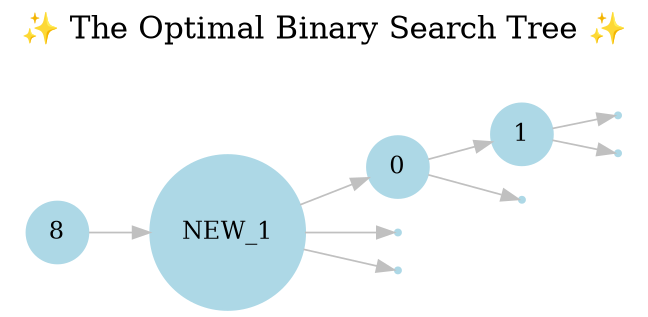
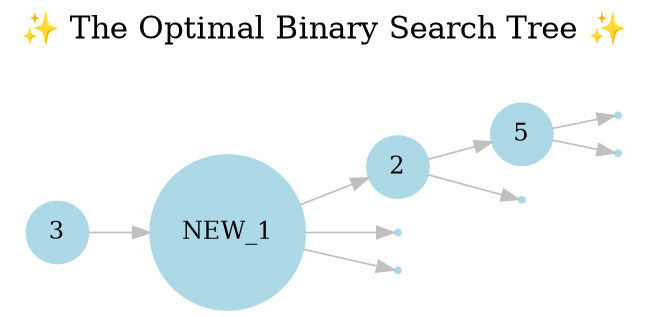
(522, 134) -> (522, 134)
(398, 167) -> (398, 167)
(57, 232) -> (57, 232)
